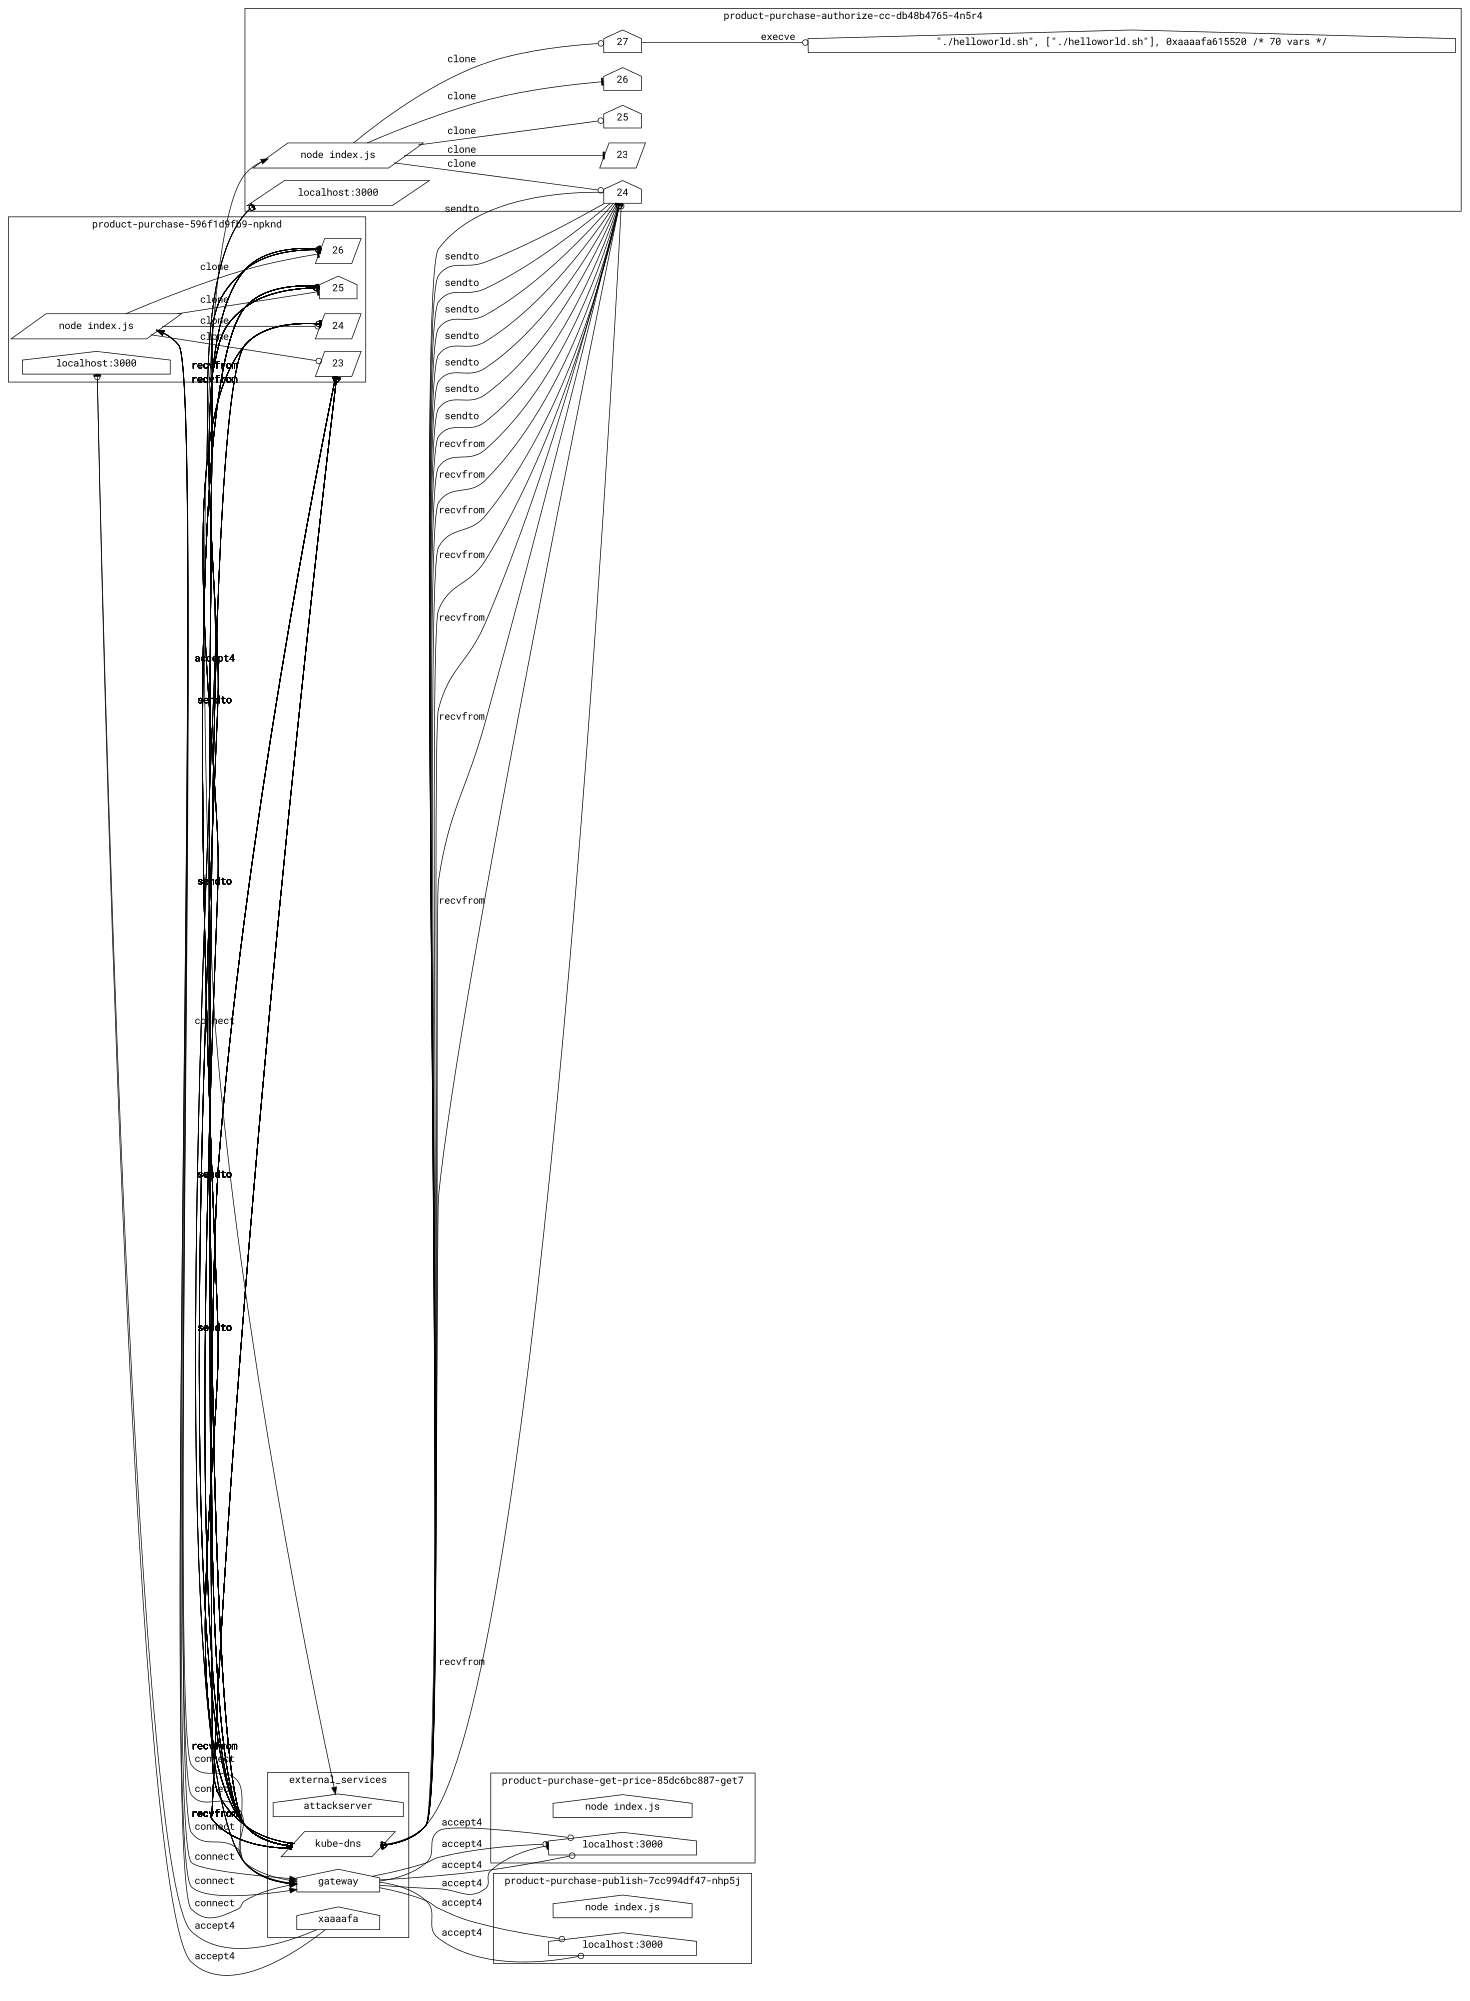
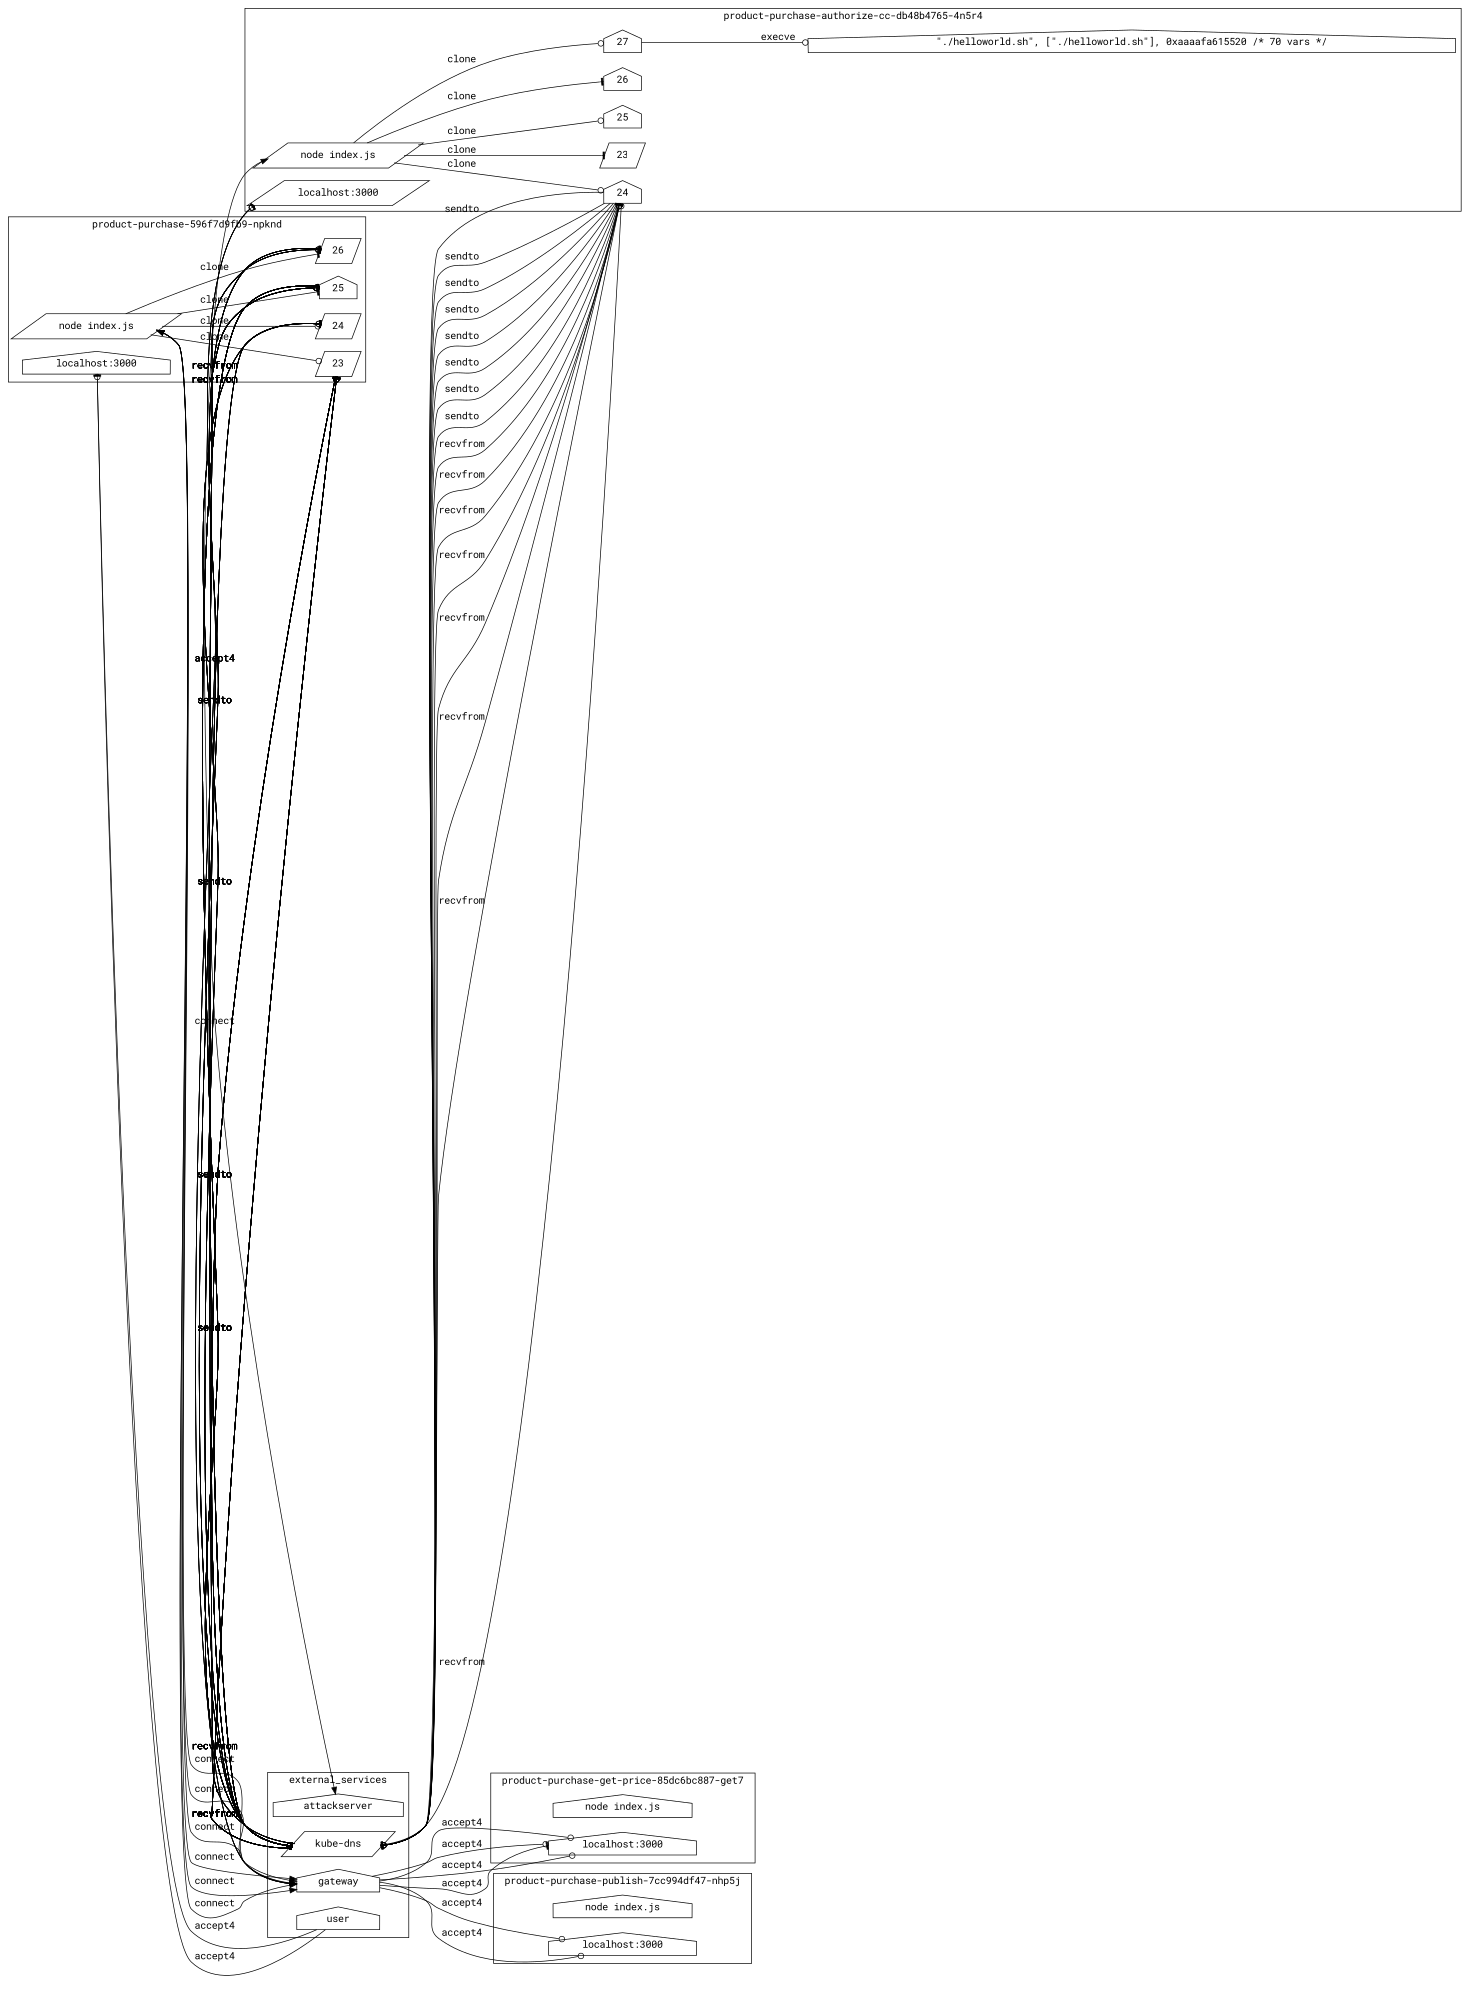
(187, 225) -> (187, 225)
(338, 1919) -> (338, 1919)
